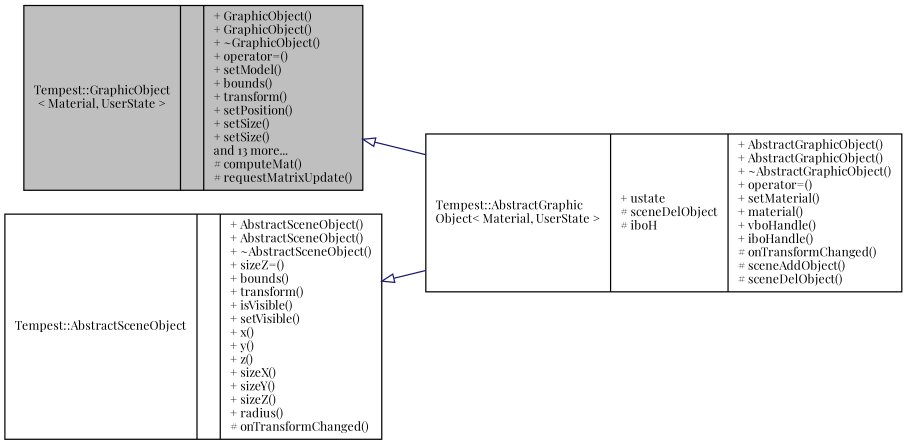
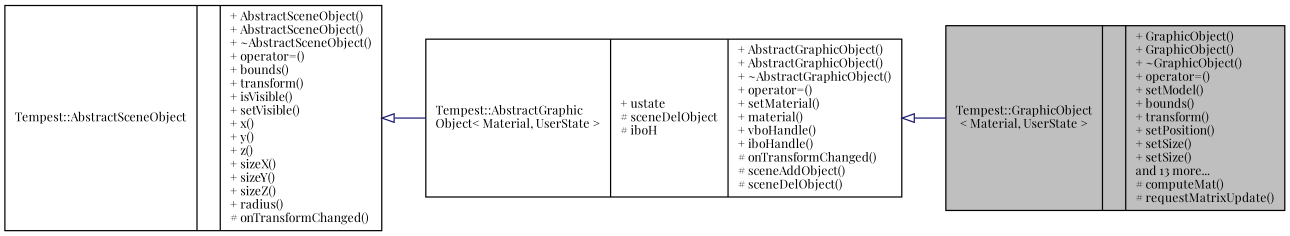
(400, 148) -> (930, 118)
(258, 266) -> (267, 57)
